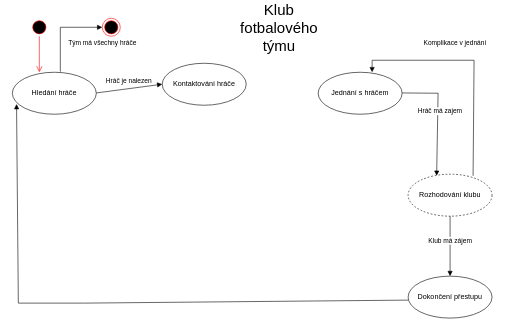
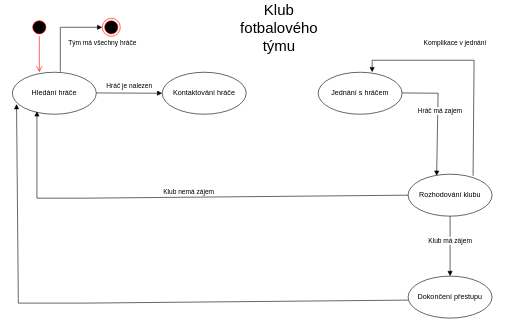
(204, 84) -> (204, 93)
(450, 195) -> (450, 195)
none -> (265, 197)
